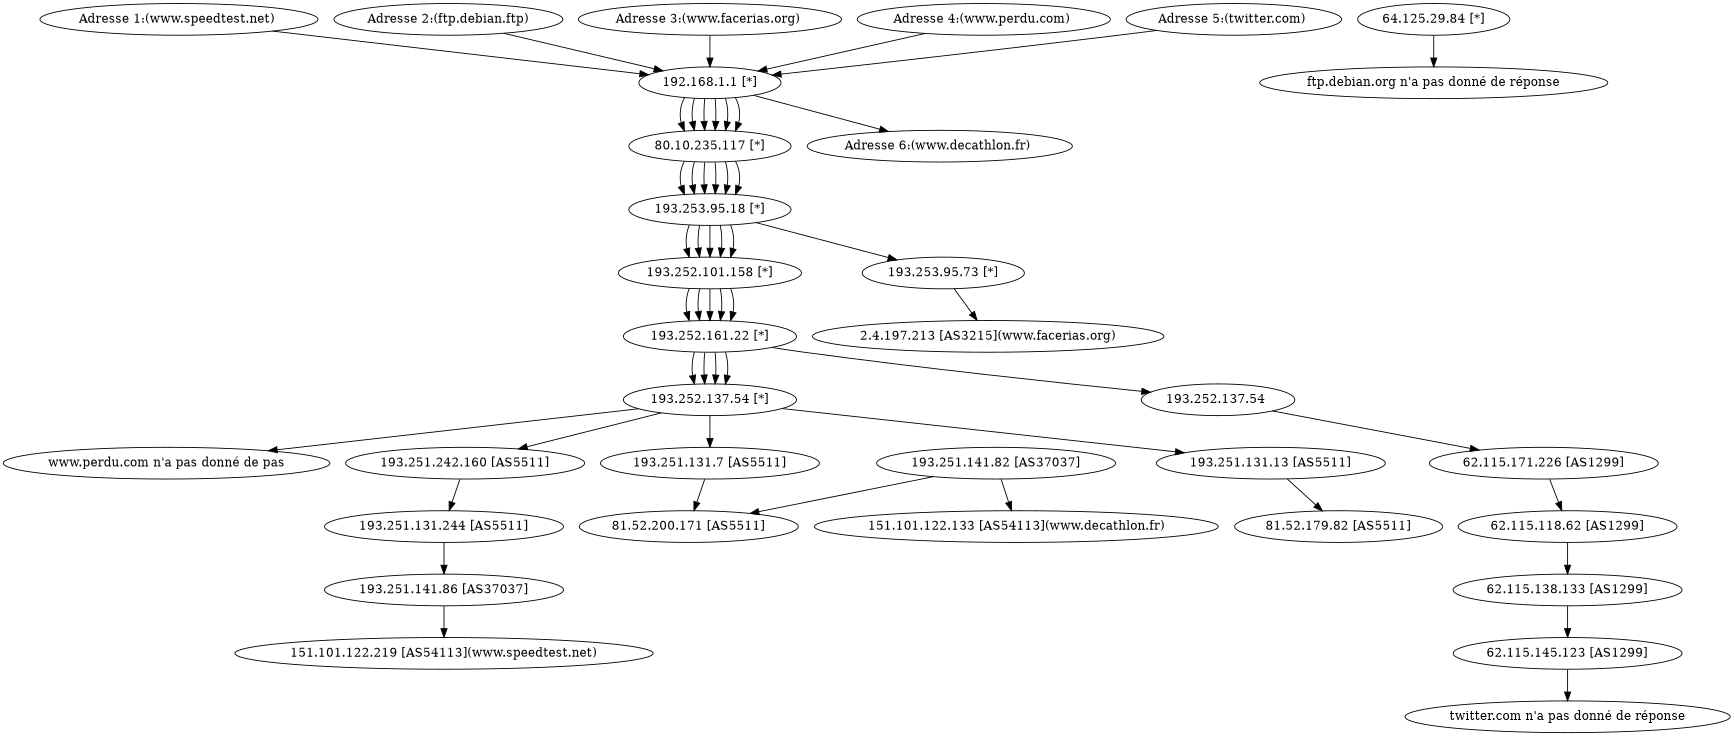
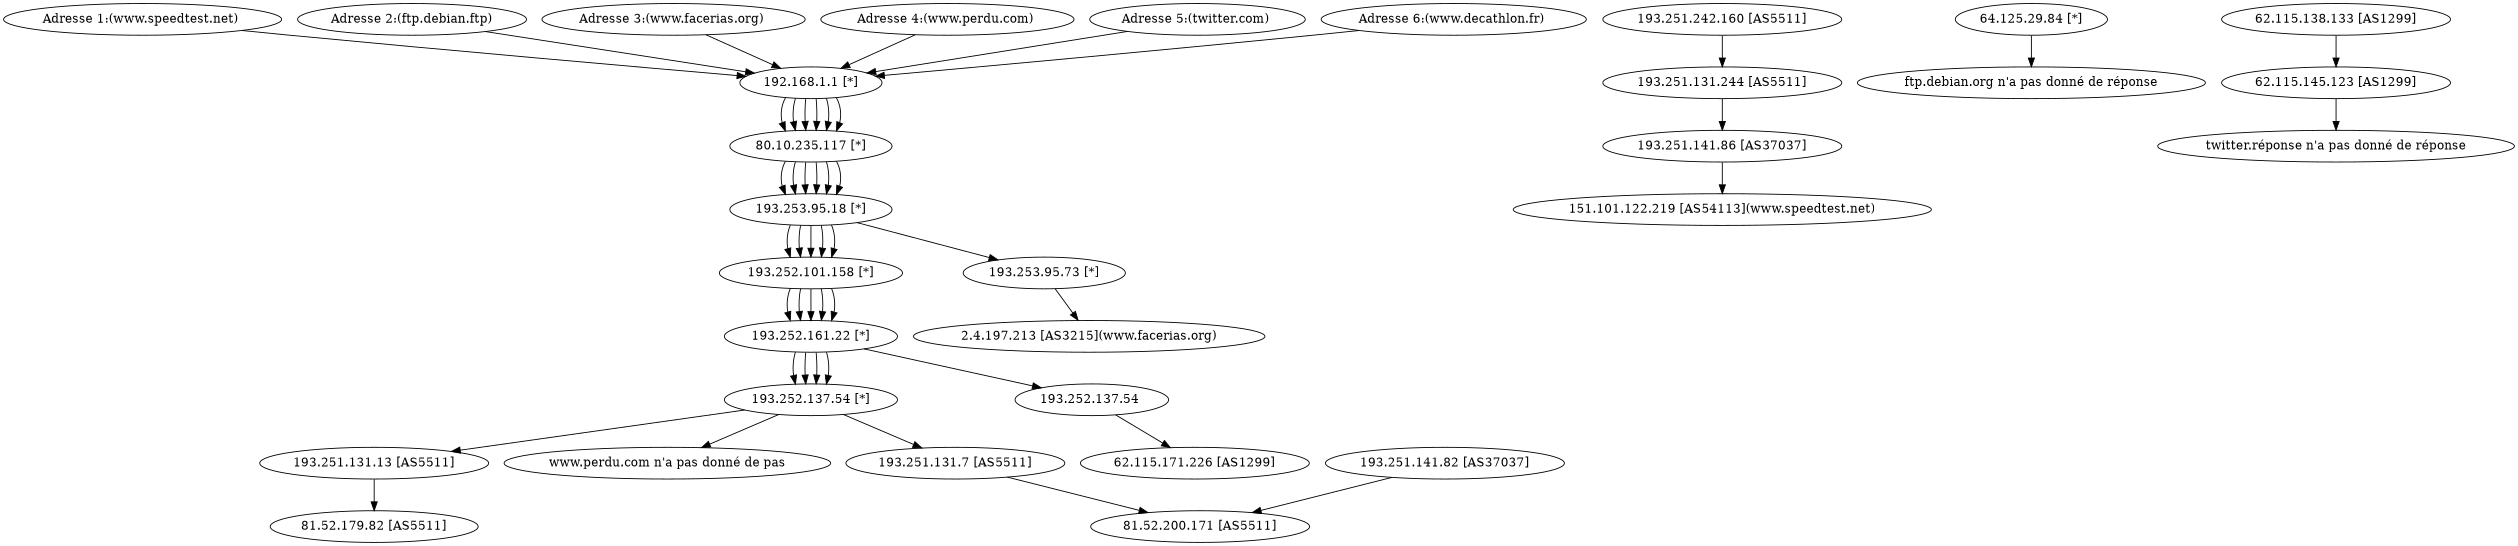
(817, 112) -> (1122, 54)
(594, 430) -> none
(1016, 527) -> none
(1568, 527) -> none
(1568, 717) -> (2336, 146)
